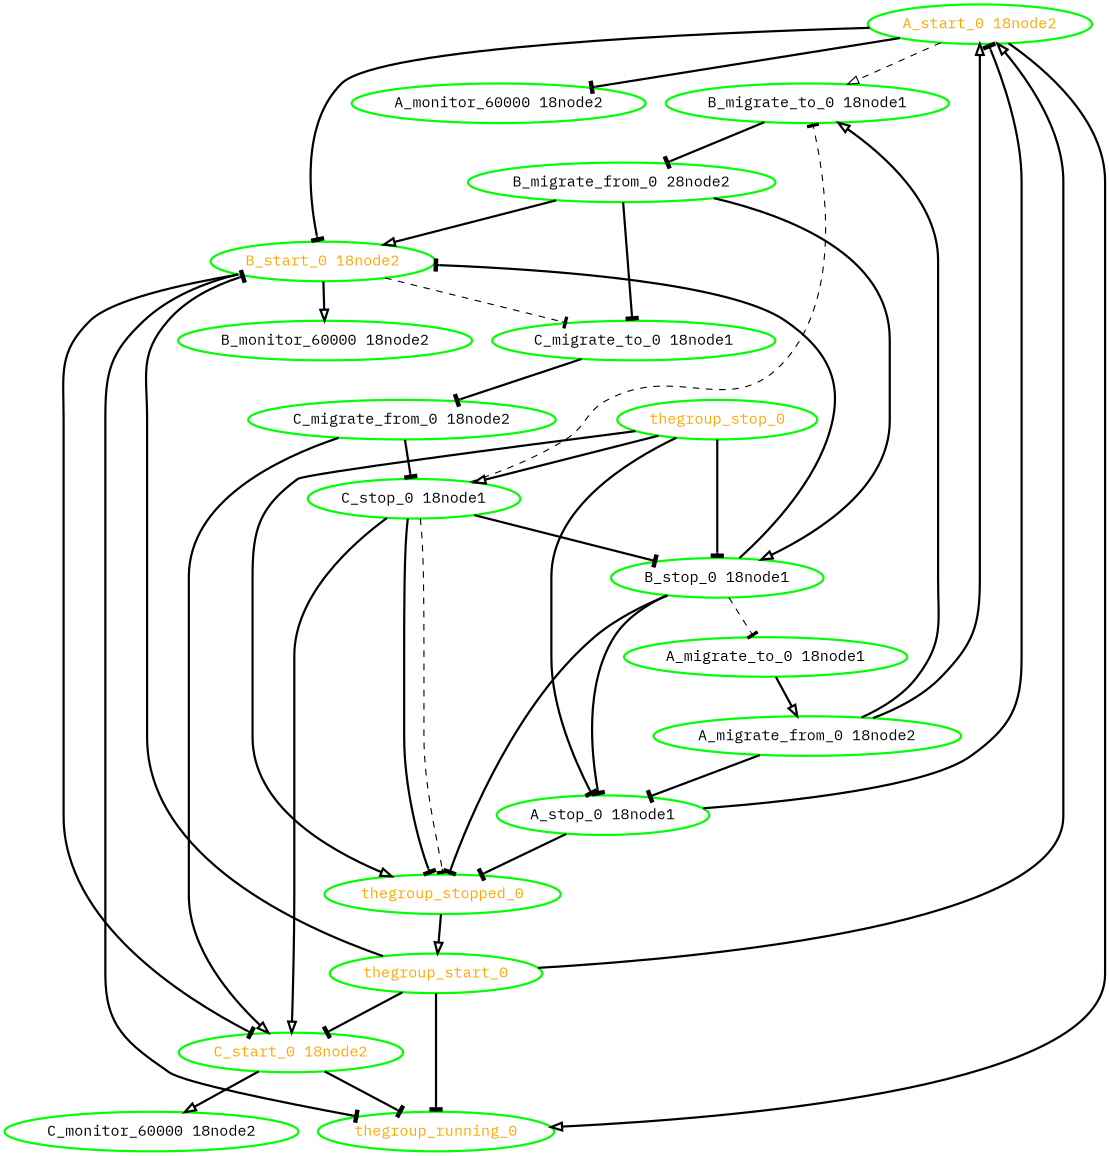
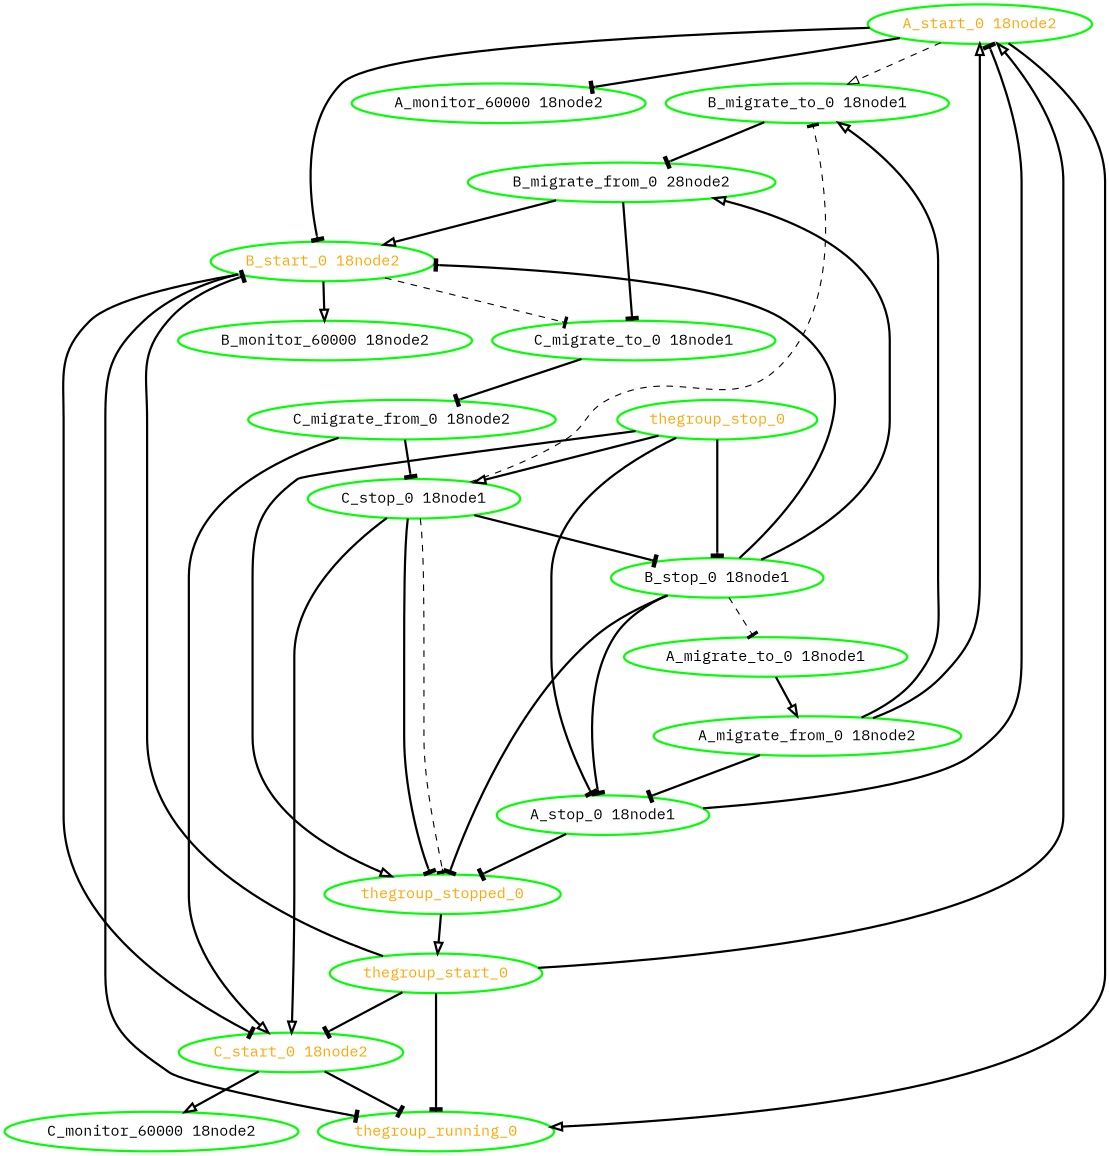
(890, 353) -> (890, 364)
